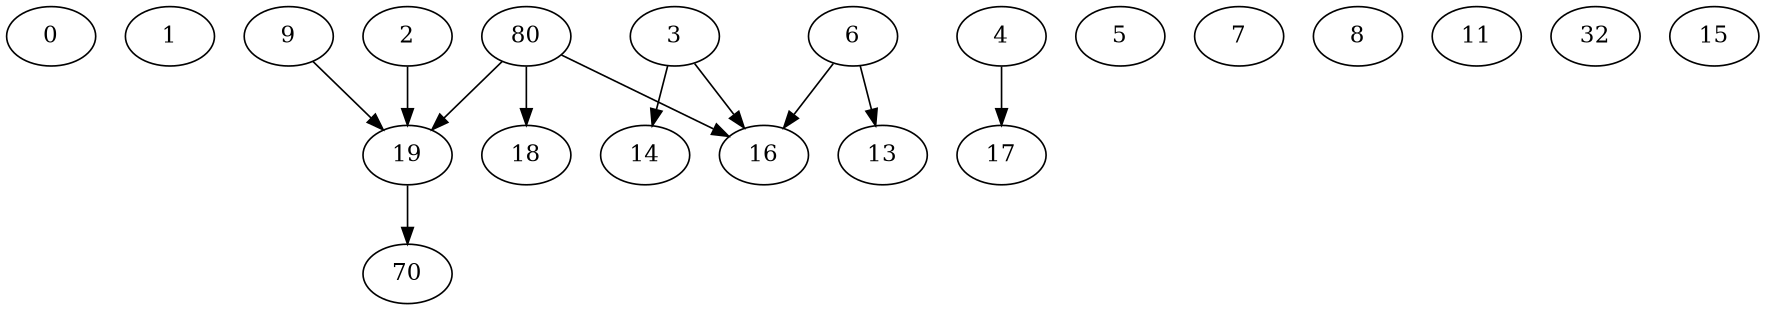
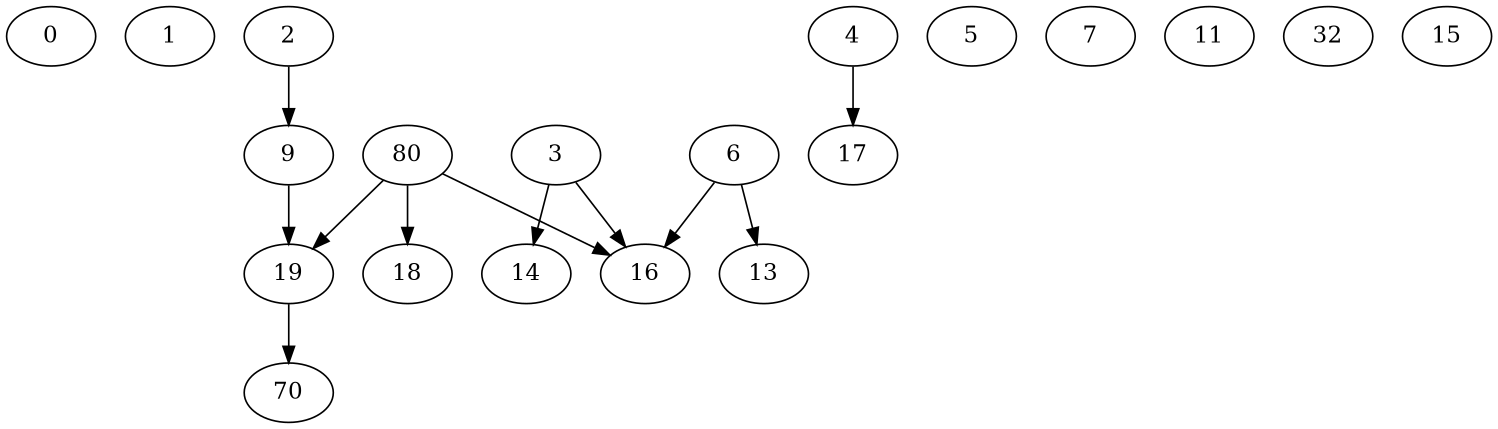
(1358, 36) -> none
(408, 88) -> (289, 88)
